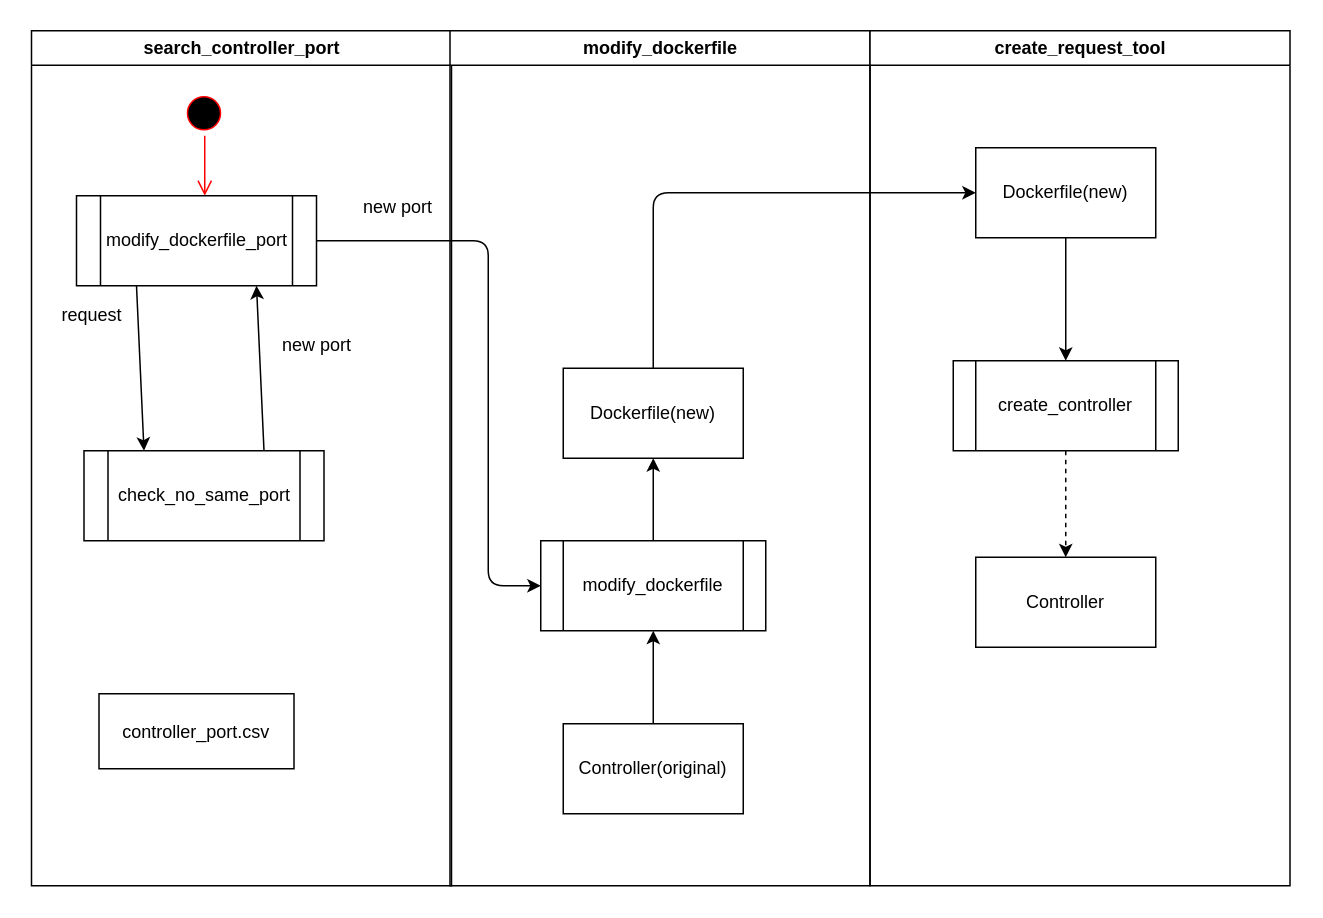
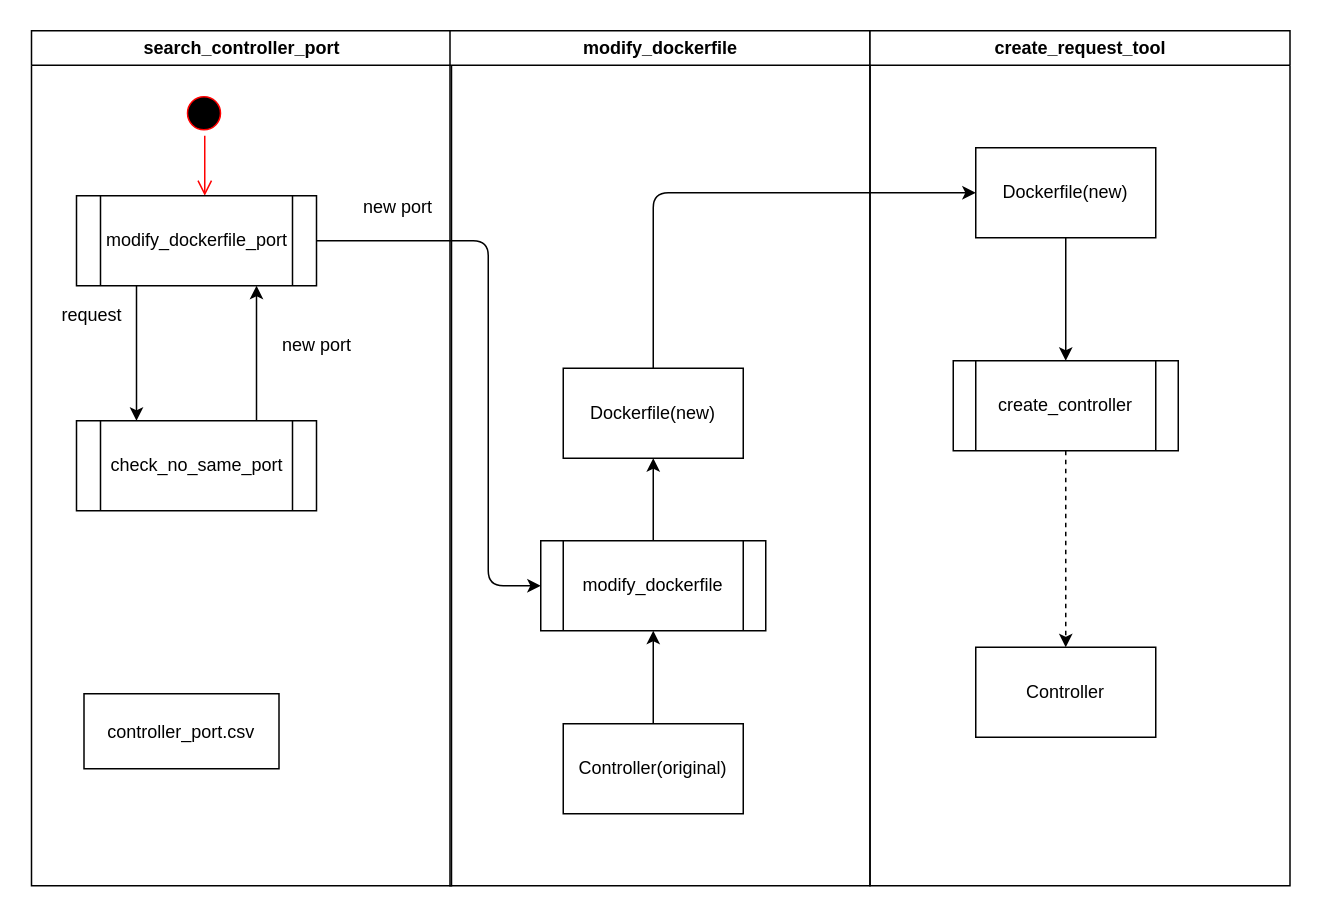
(204, 496) -> (197, 466)
(1066, 602) -> (1066, 692)
(197, 731) -> (182, 731)
